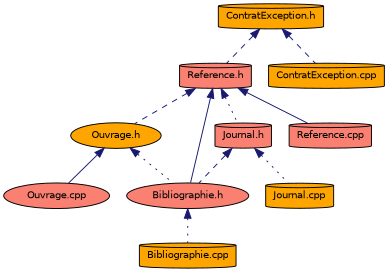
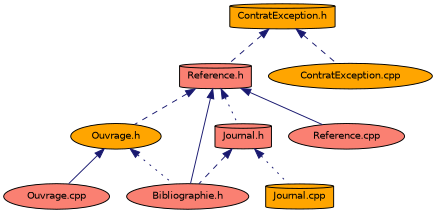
(326, 76) -> (350, 76)
(330, 136) -> (347, 136)
(188, 256) -> none
